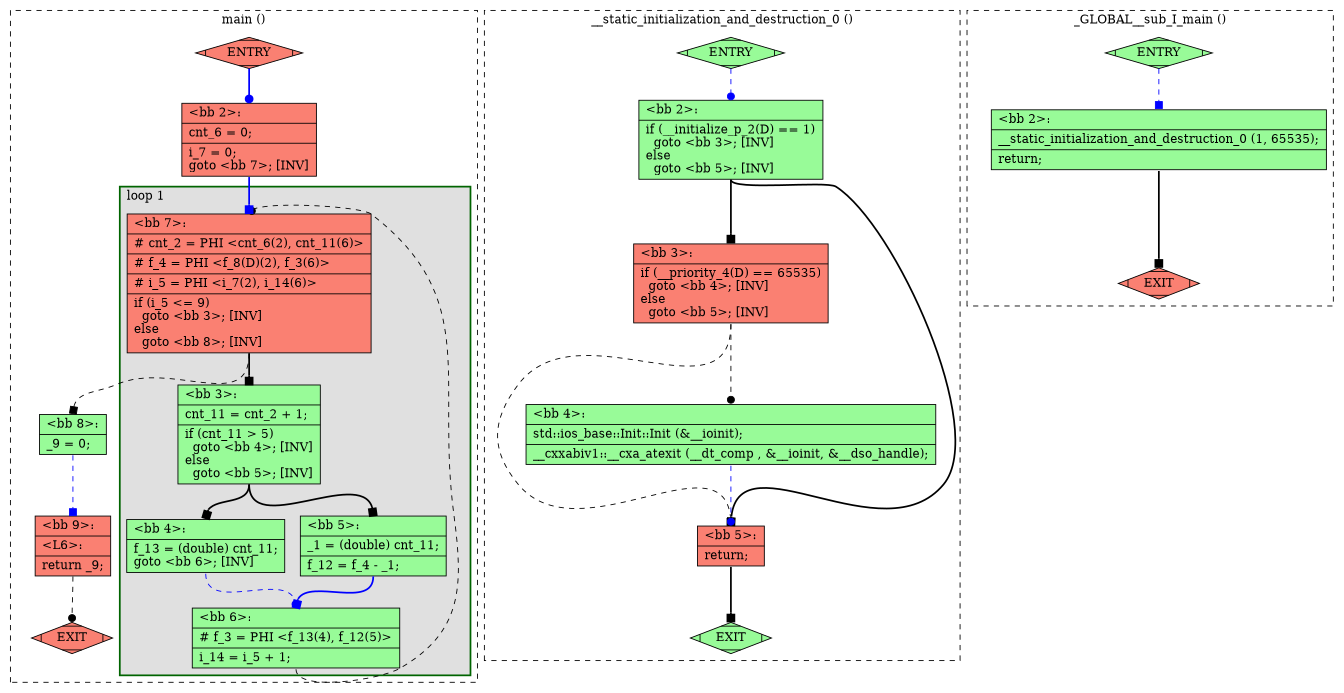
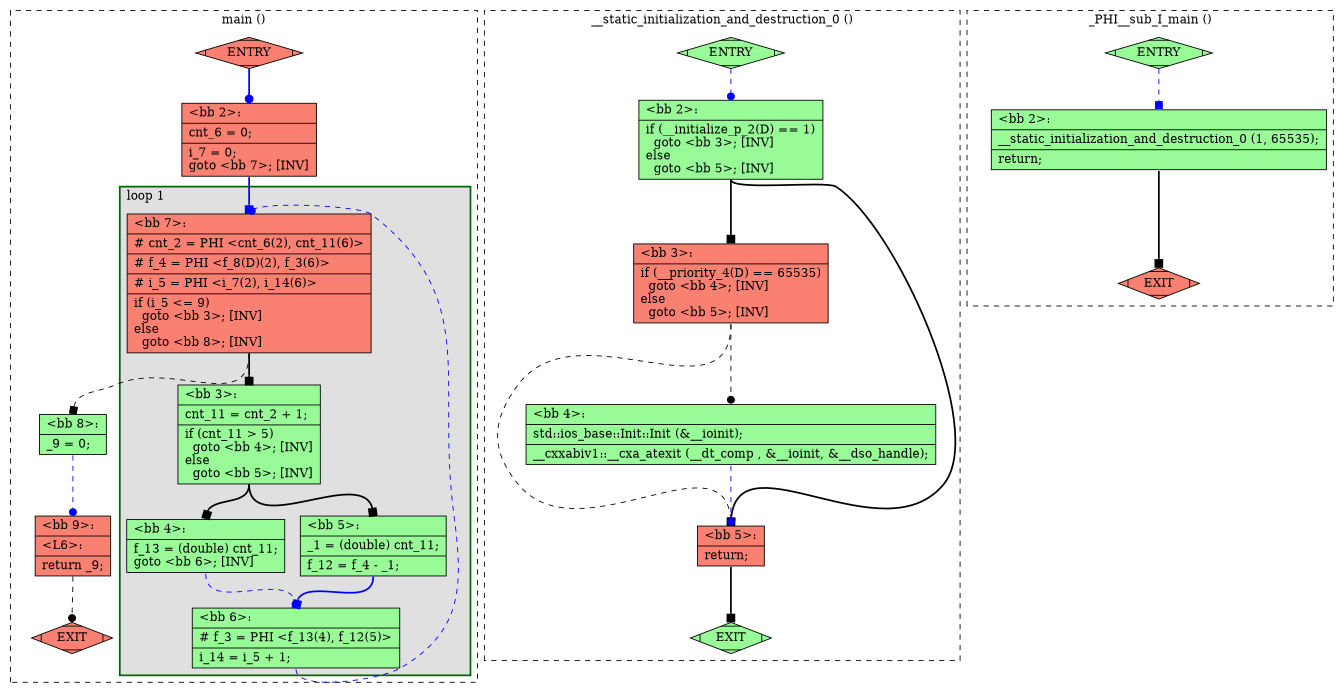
(1150, 20) -> (1150, 20)
(449, 437) -> (449, 437)
(73, 481) -> (73, 482)
